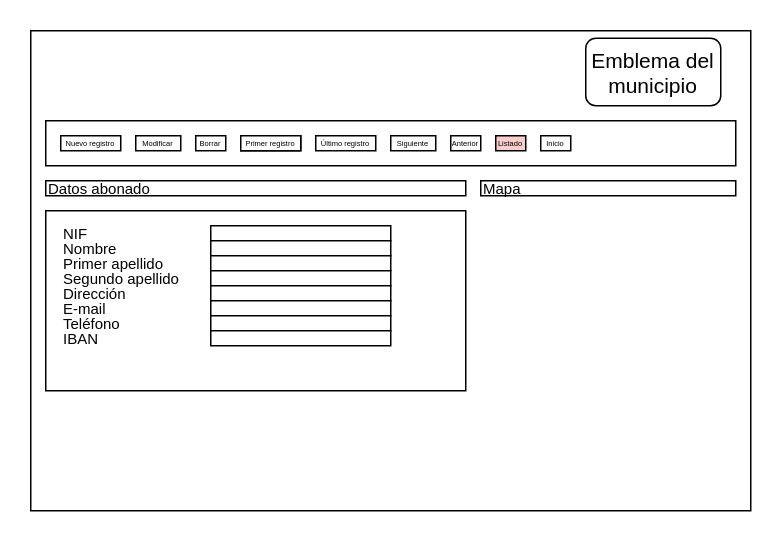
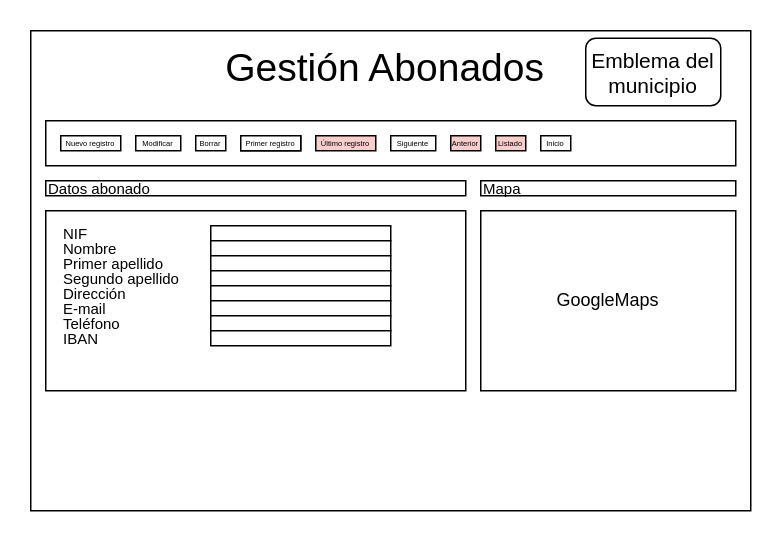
none -> (391, 68)
(346, 143) -> (346, 143)
(466, 143) -> (466, 143)
none -> (608, 301)
